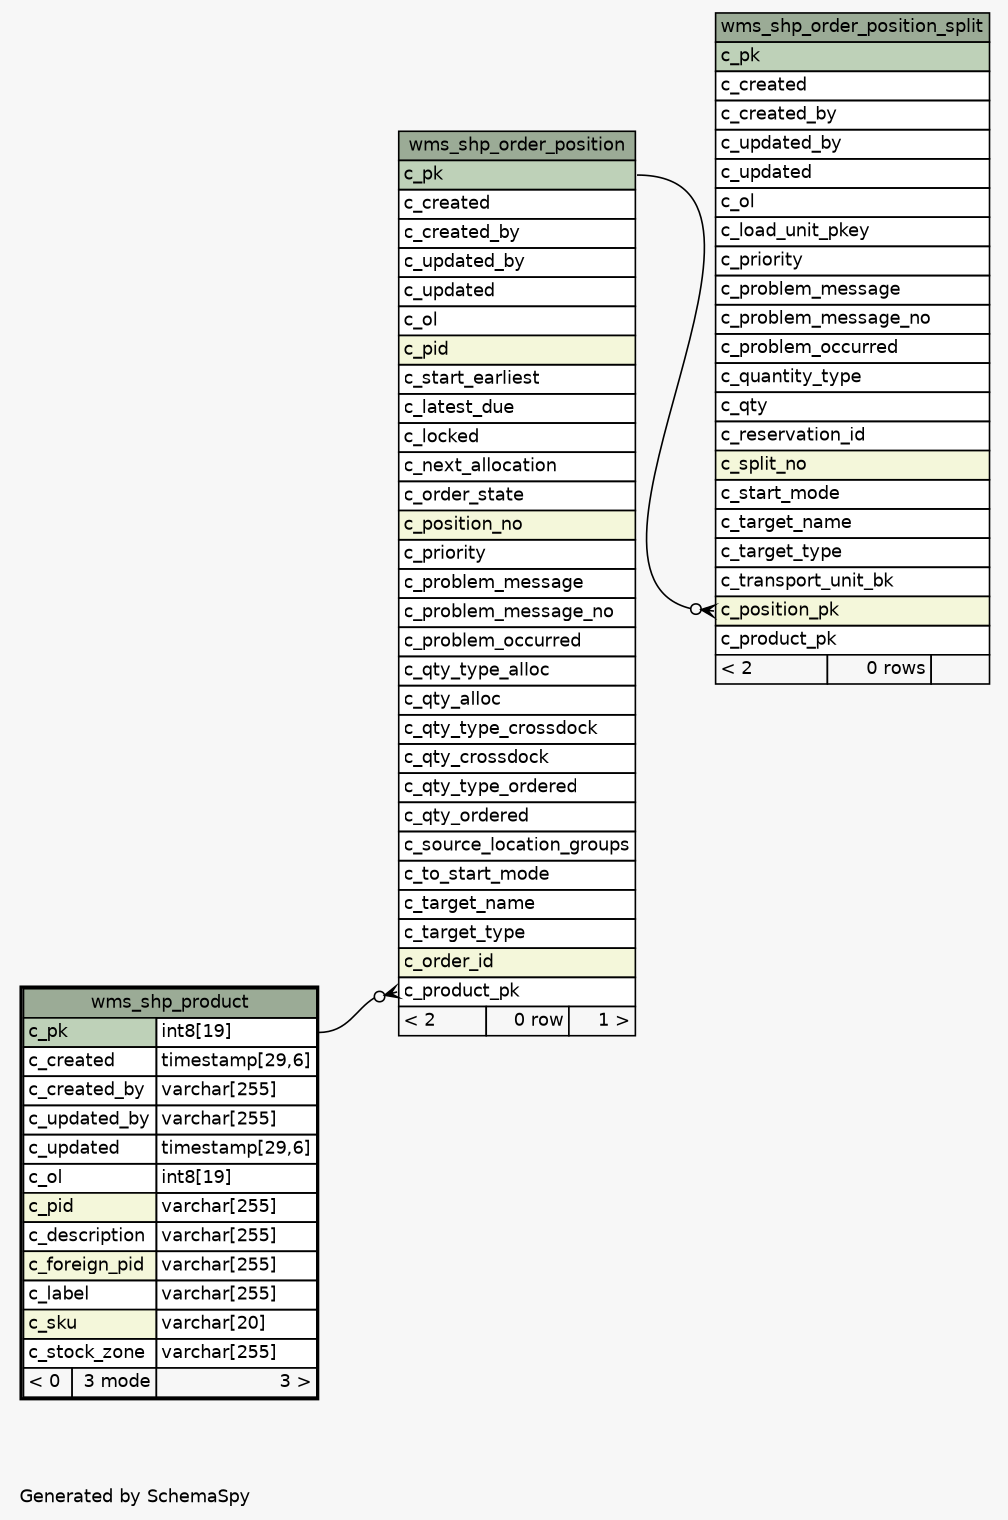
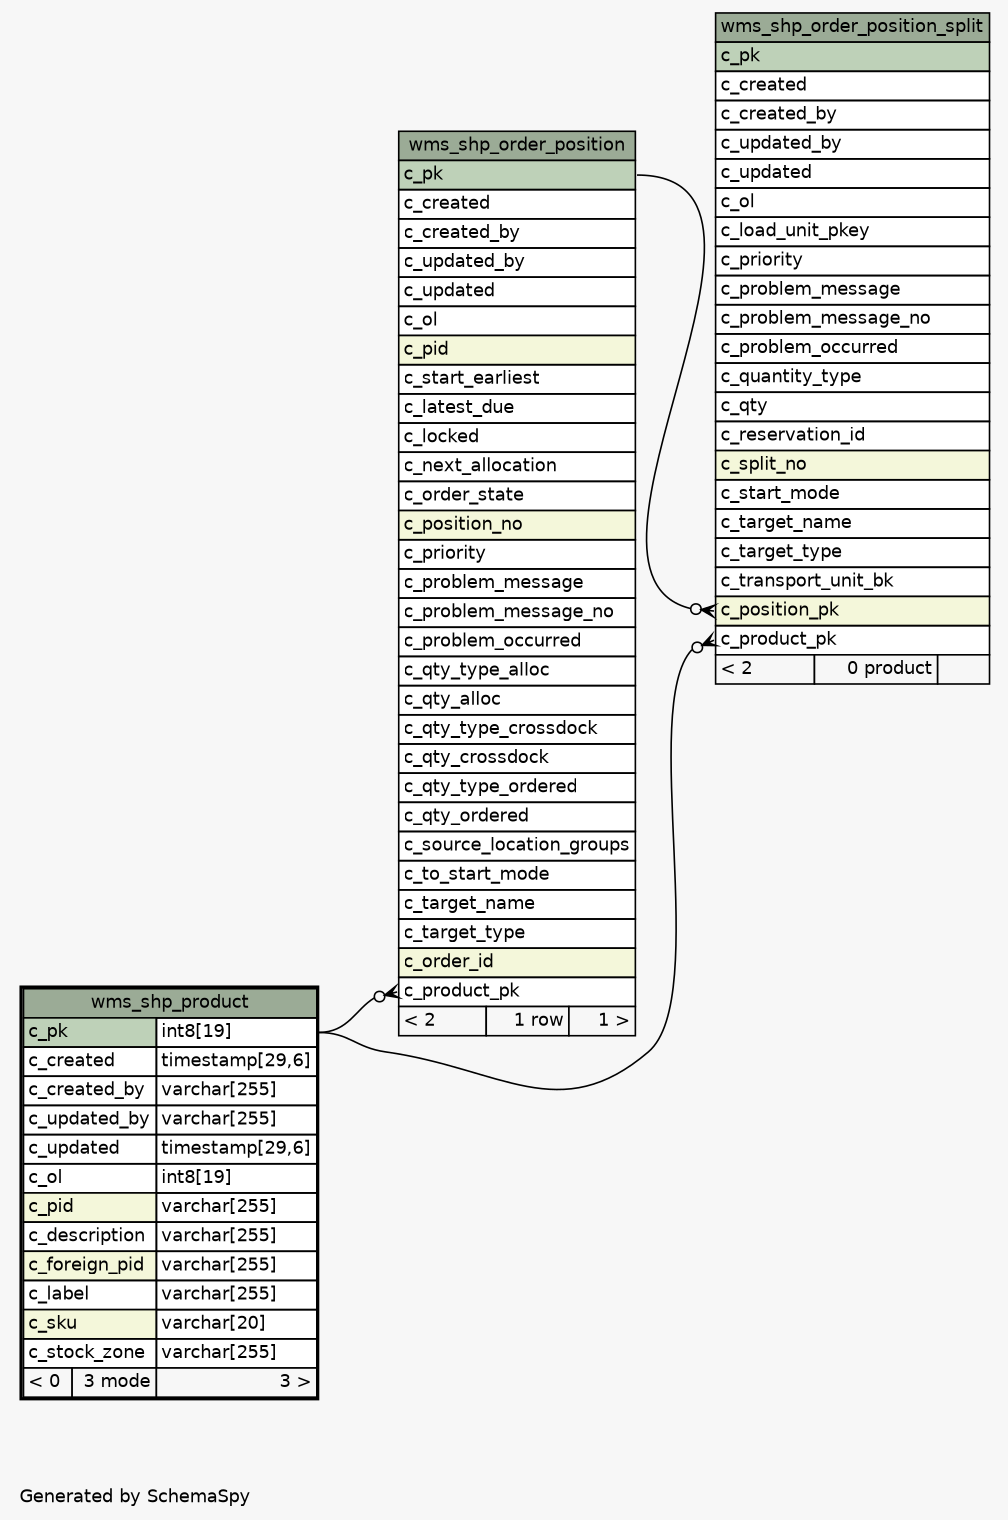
(896, 669) -> (890, 669)
(539, 1020) -> (539, 1020)
none -> (665, 1024)
